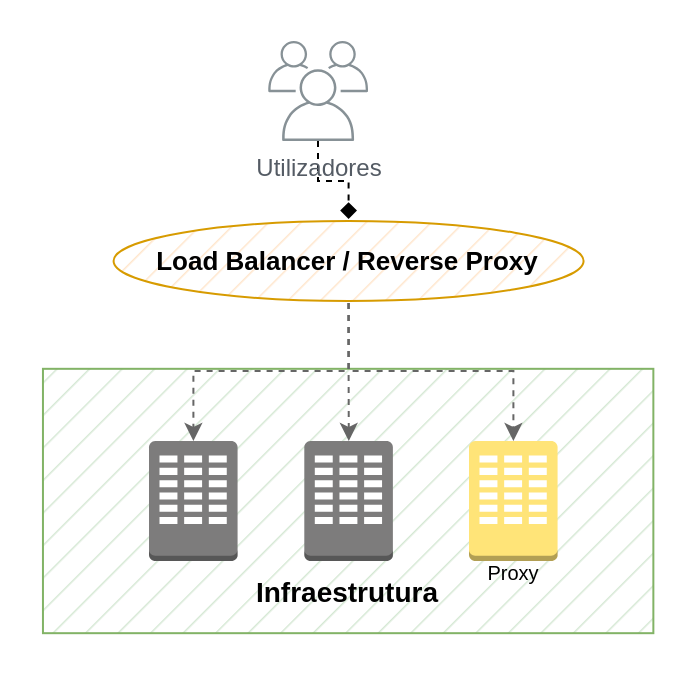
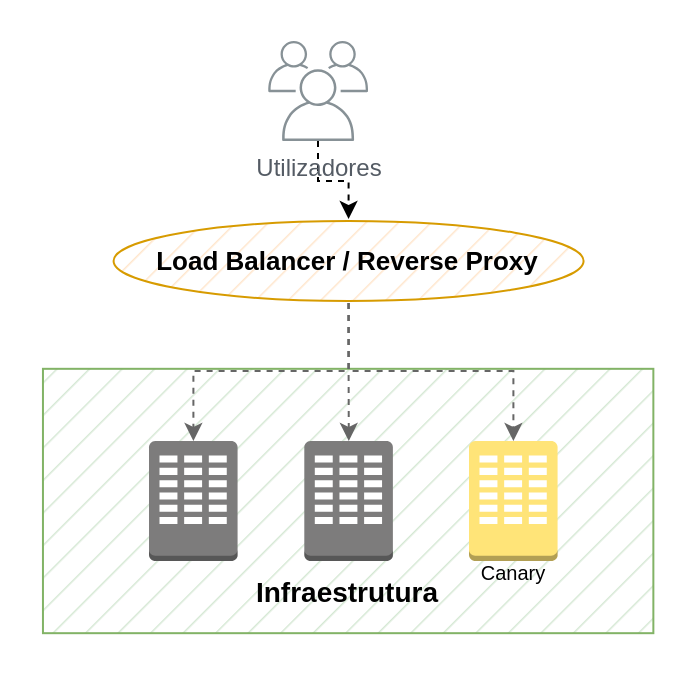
(349, 202) -> (349, 203)
(514, 573) -> (514, 573)
